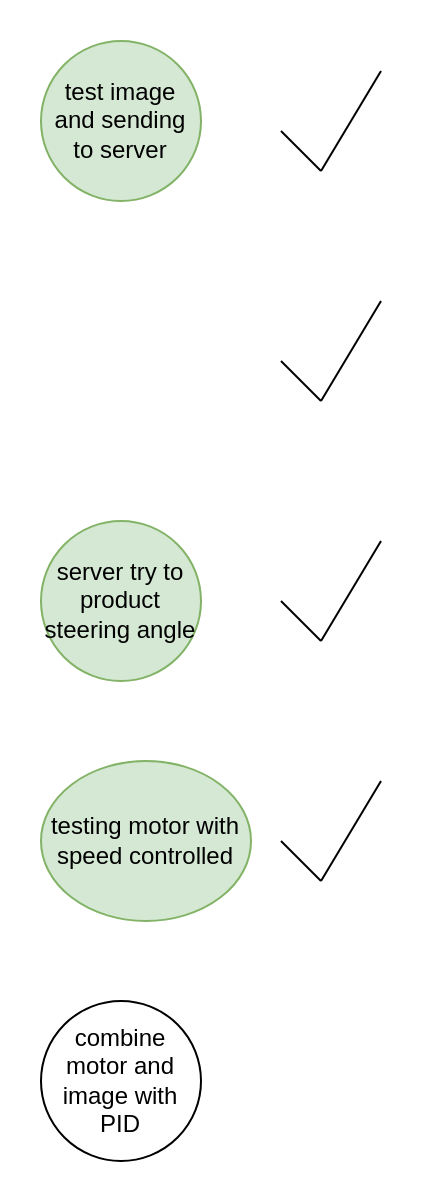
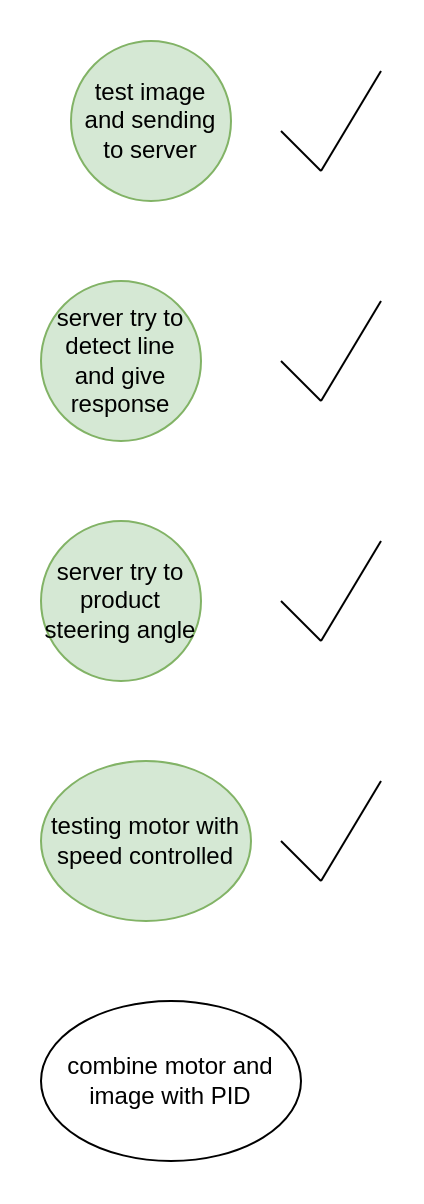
(121, 121) -> (151, 121)
none -> (121, 361)
(121, 1081) -> (171, 1081)
